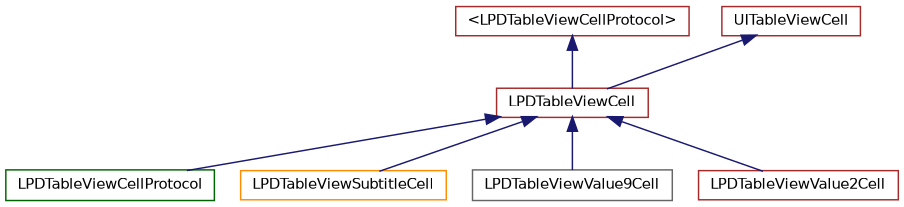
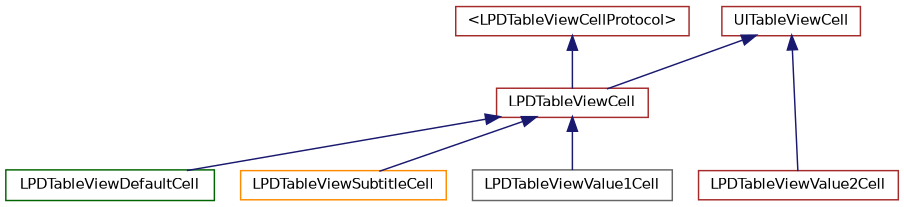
(692, 146) -> (795, 111)
(110, 185) -> (110, 185)
(572, 185) -> (572, 185)
